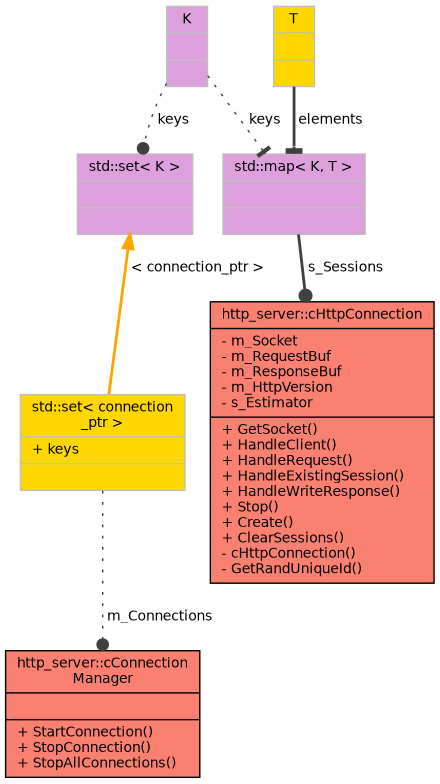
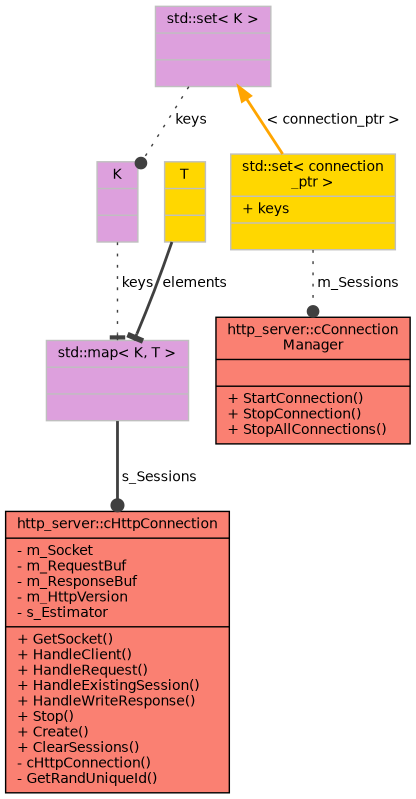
(154, 112) -> (166, 122)
(158, 617) -> (356, 283)
